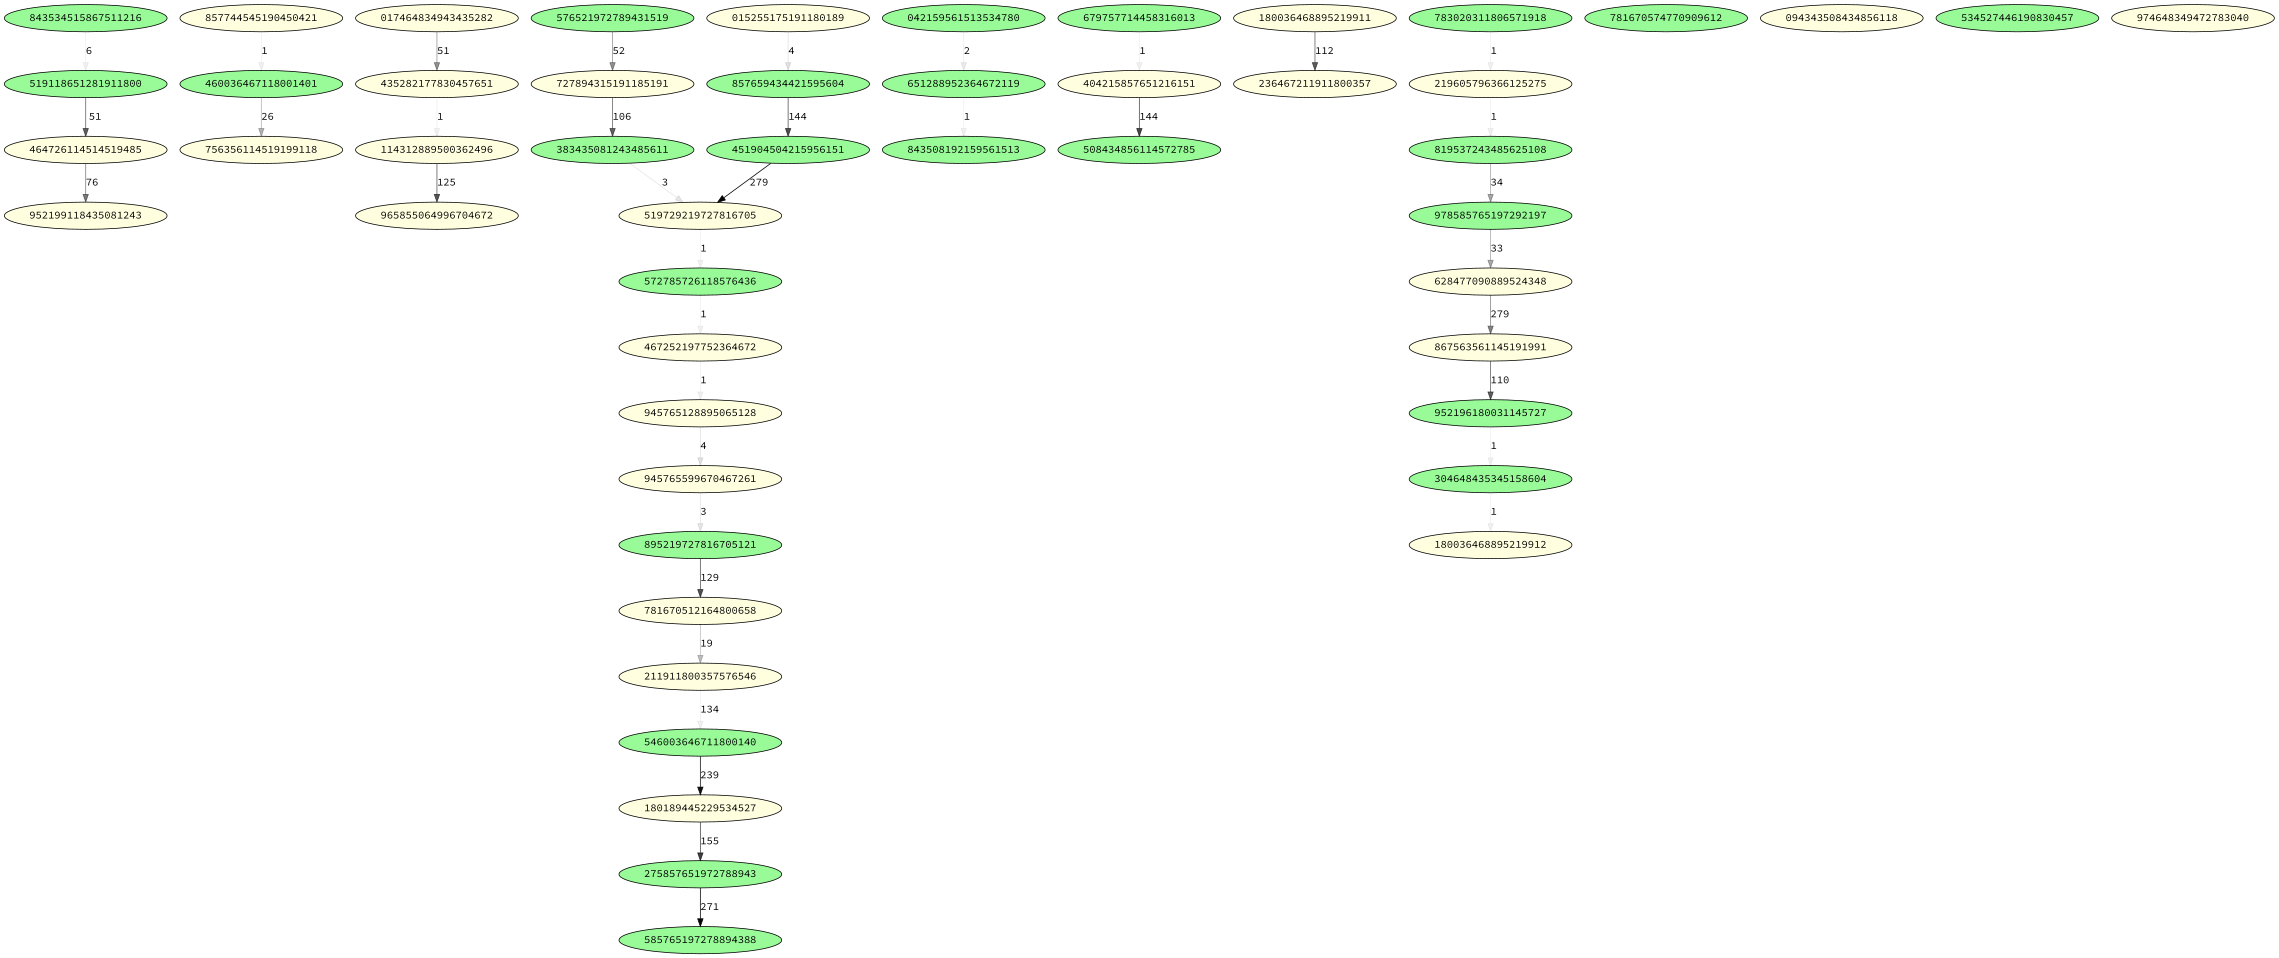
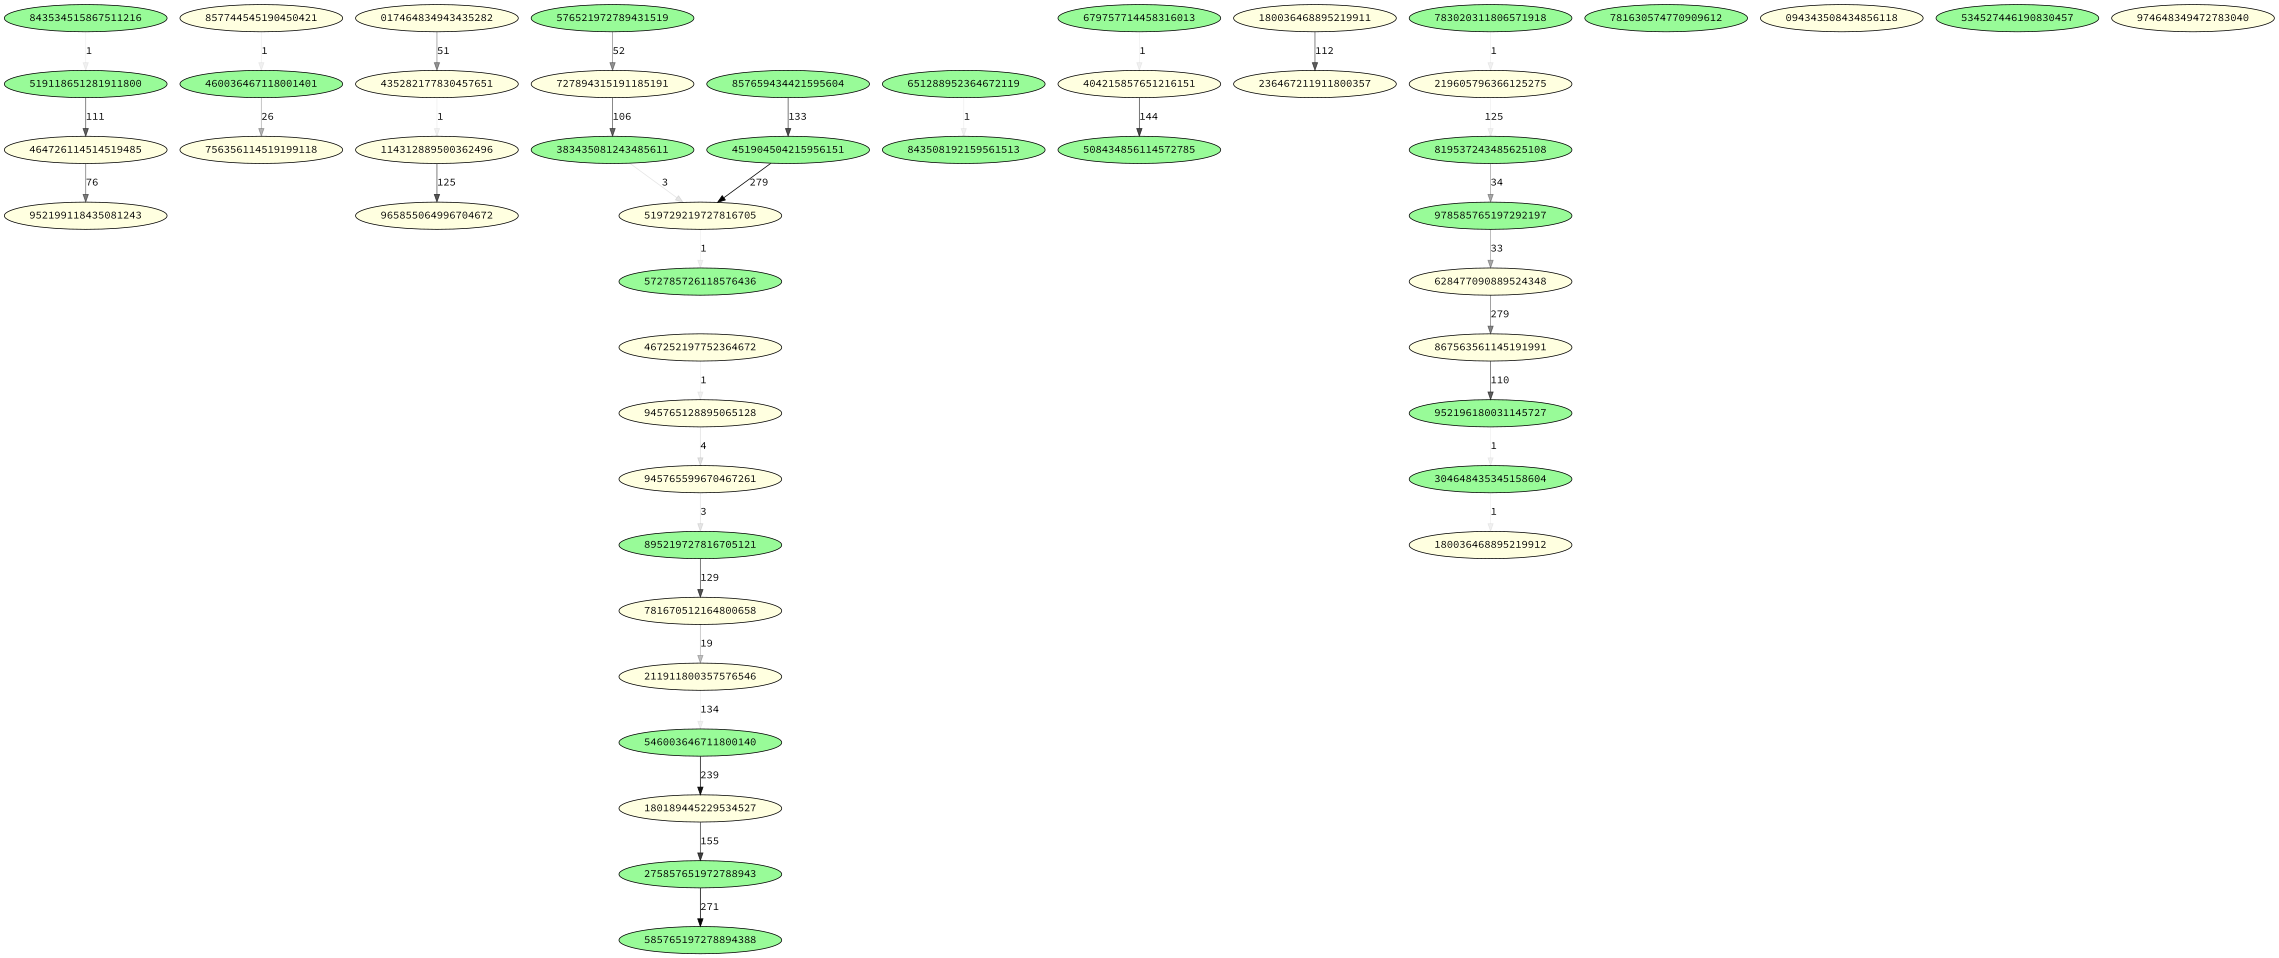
(788, 18) -> none
(964, 18) -> none
(1666, 18) -> (1666, 18)
(89, 51) -> (89, 51)
(95, 117) -> (95, 117)
(798, 117) -> (798, 117)
(1494, 117) -> (1494, 117)
(700, 311) -> none
